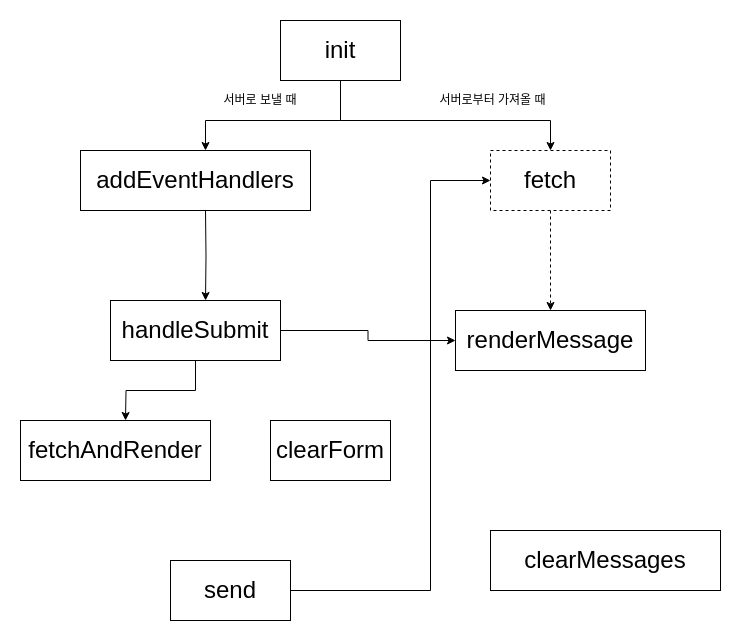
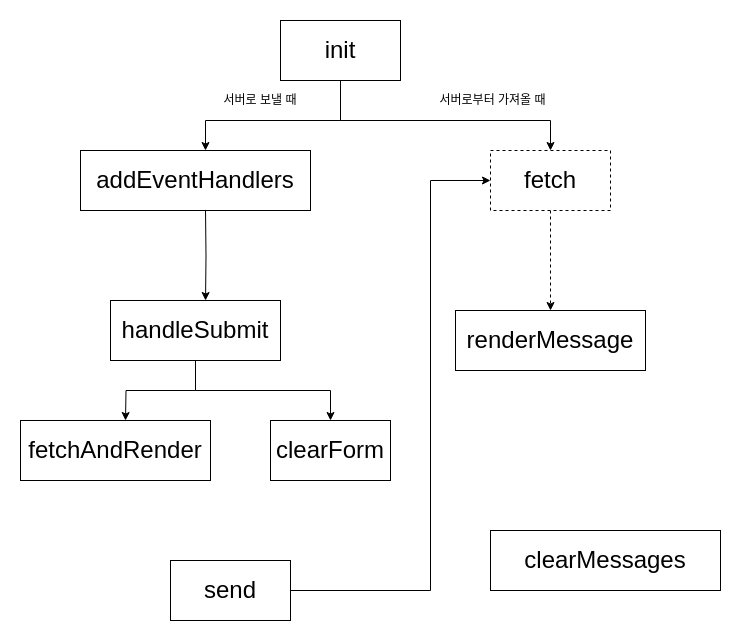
(368, 333) -> (276, 391)
